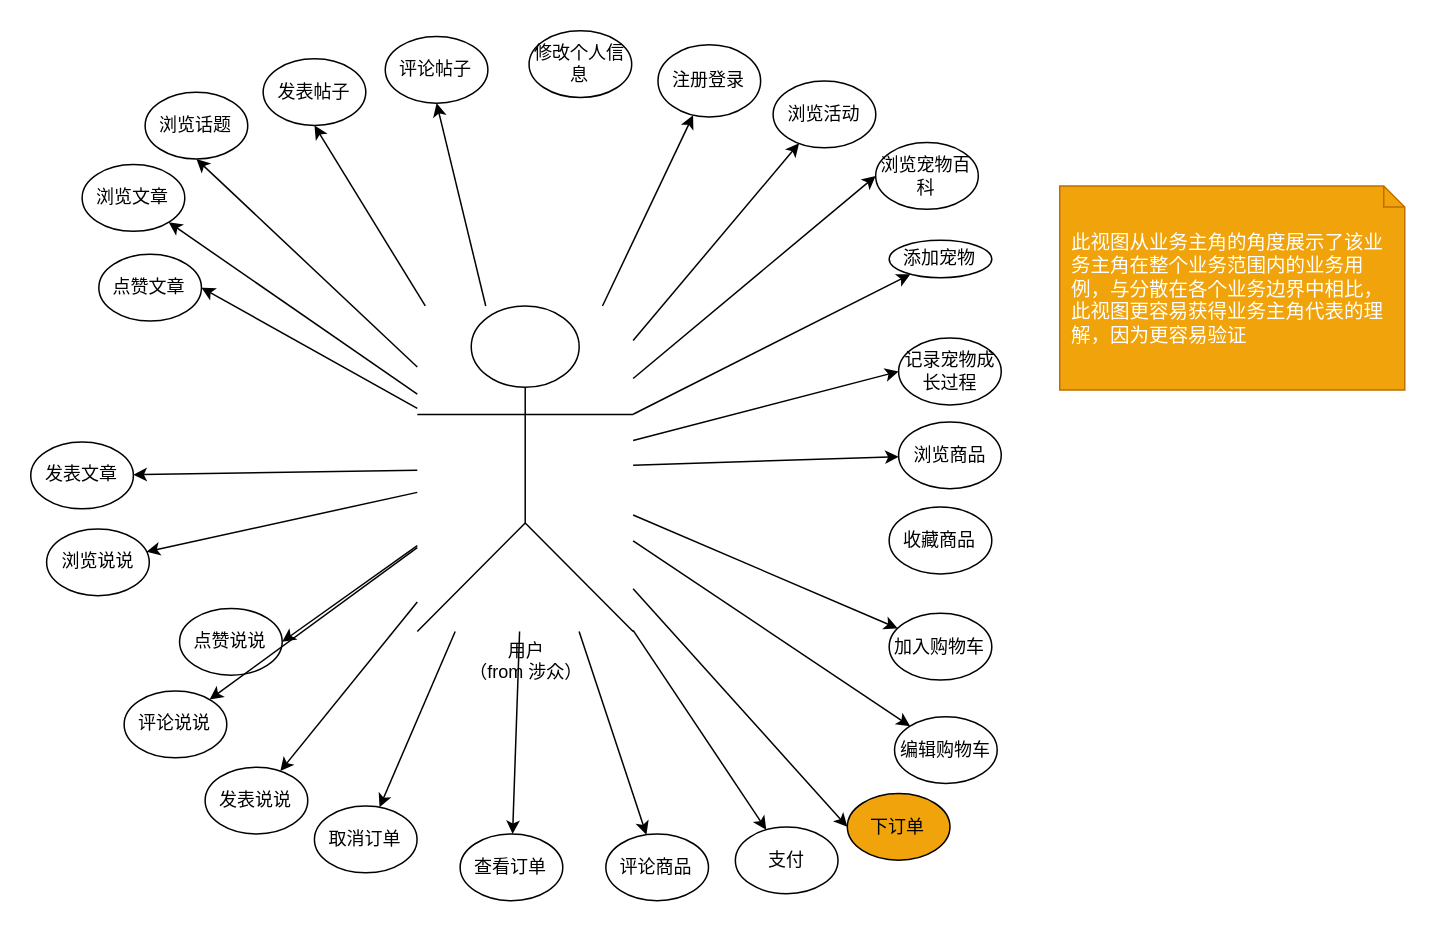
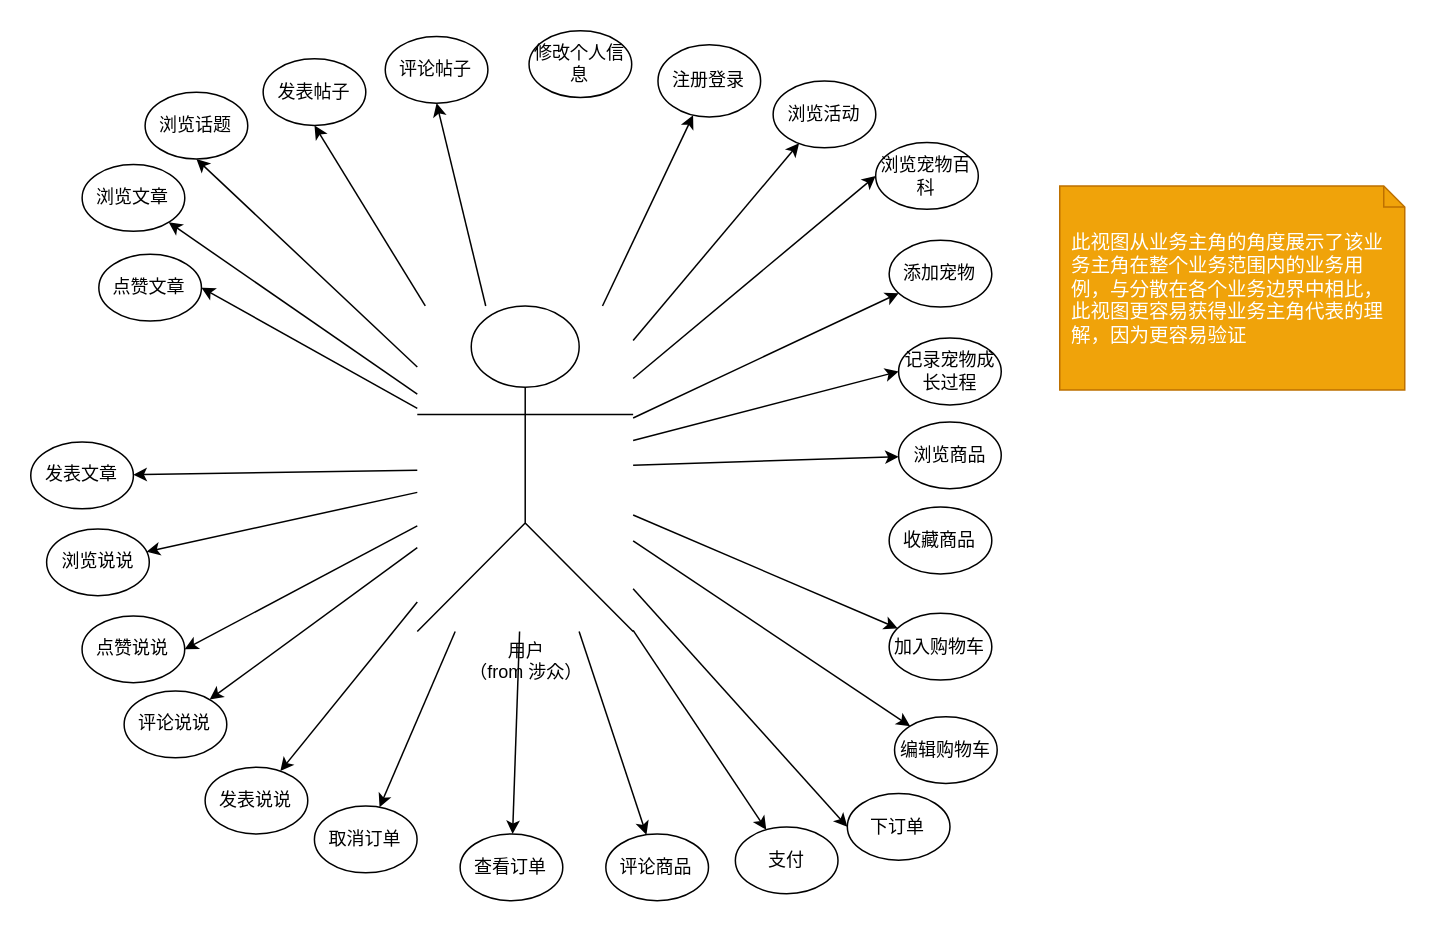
(940, 259) -> (940, 274)
(231, 642) -> (133, 649)
(899, 827) -> (899, 827)
